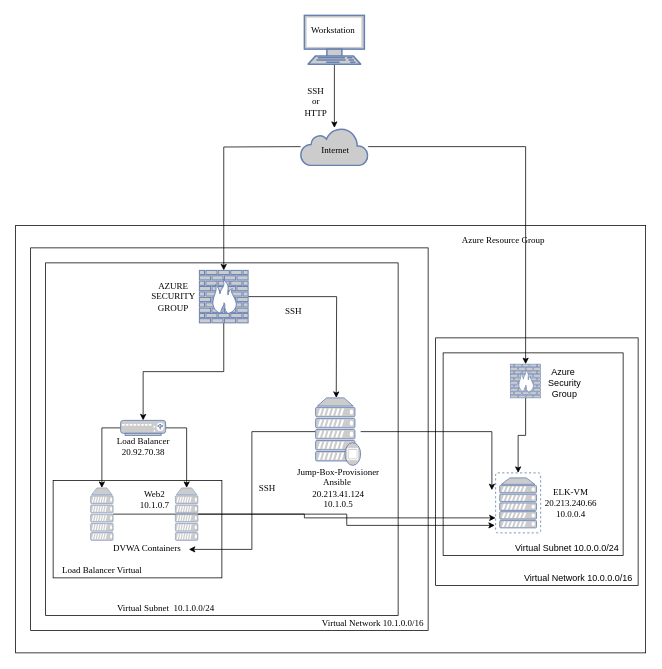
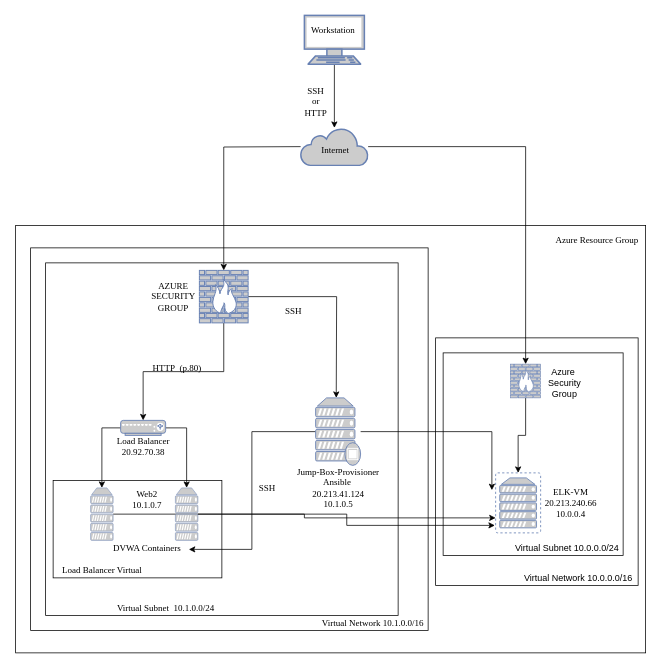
(503, 240) -> (597, 240)
none -> (177, 368)
(154, 499) -> (147, 499)
